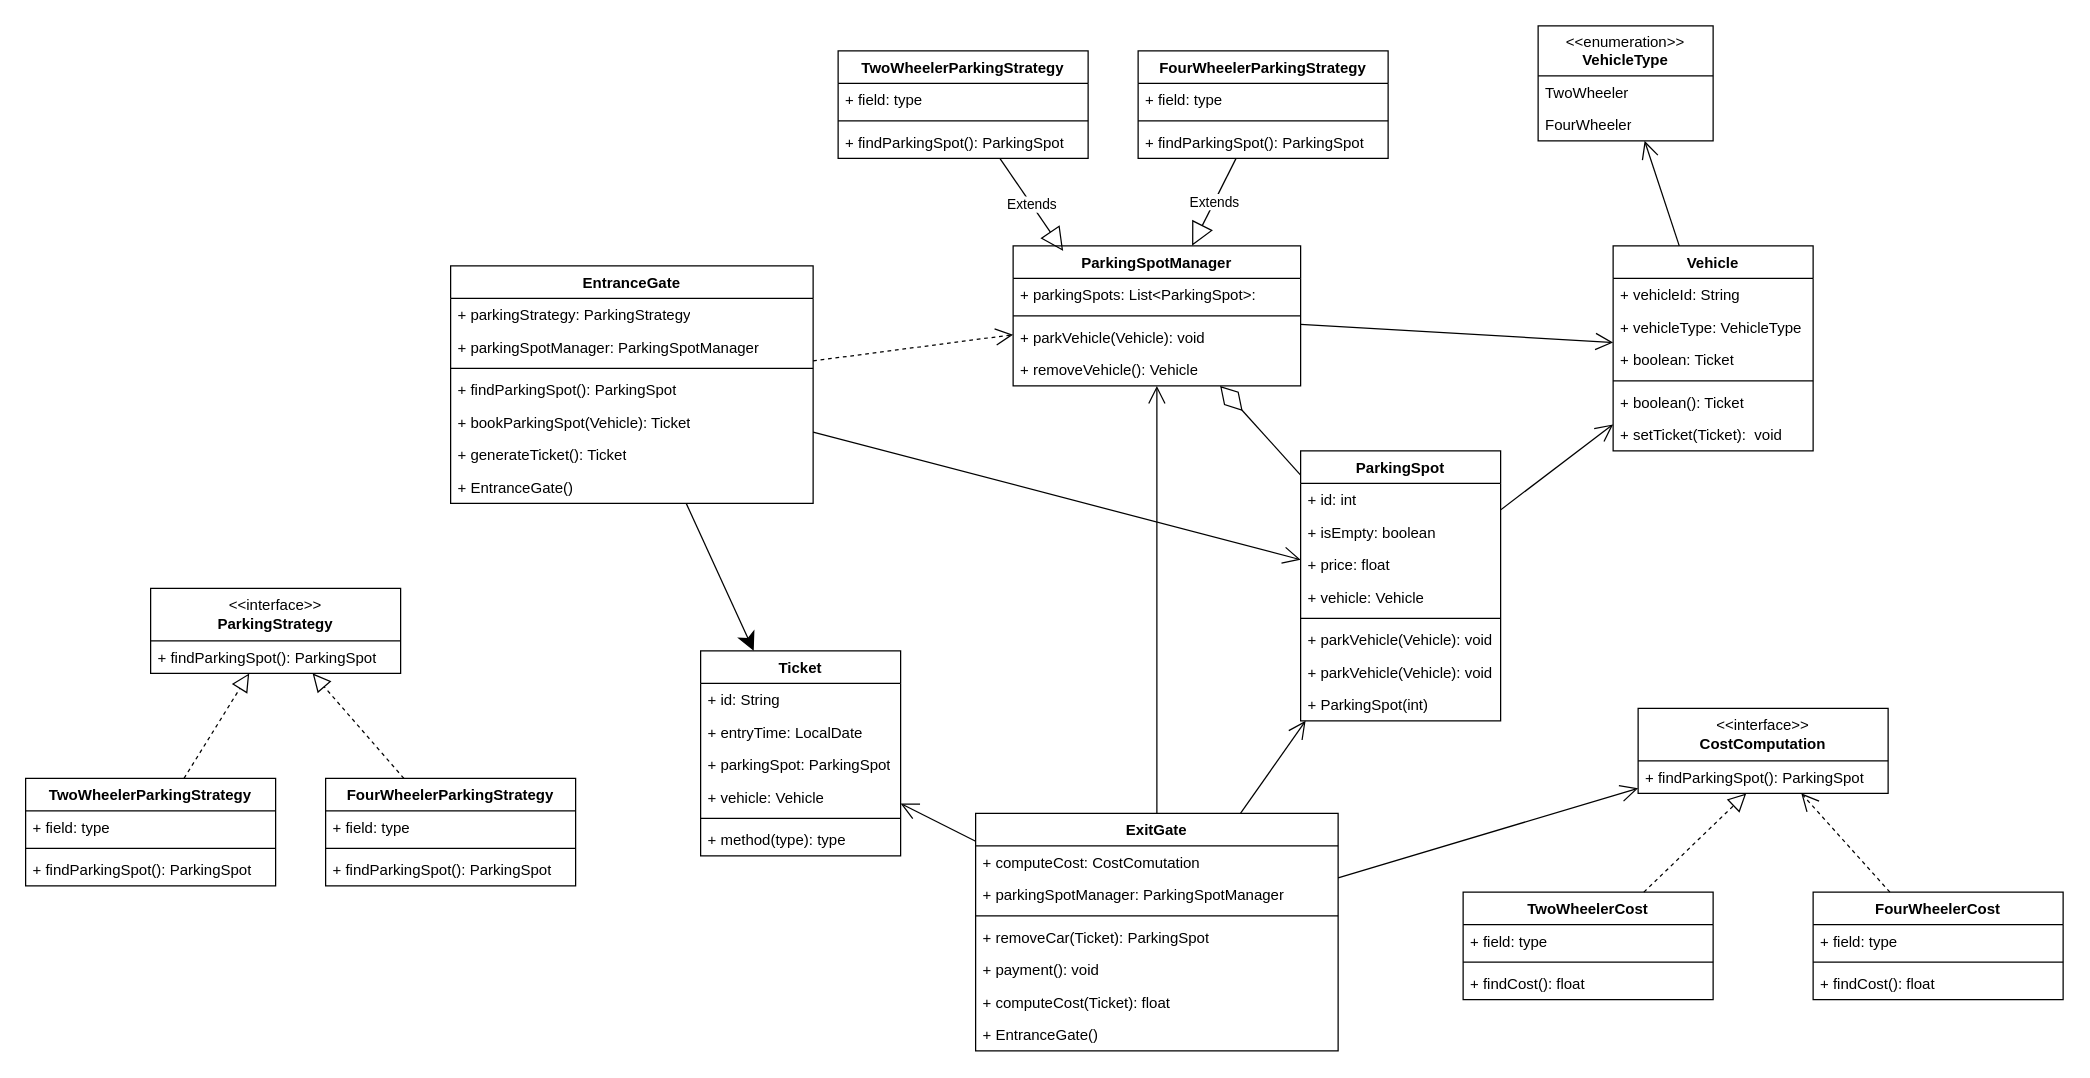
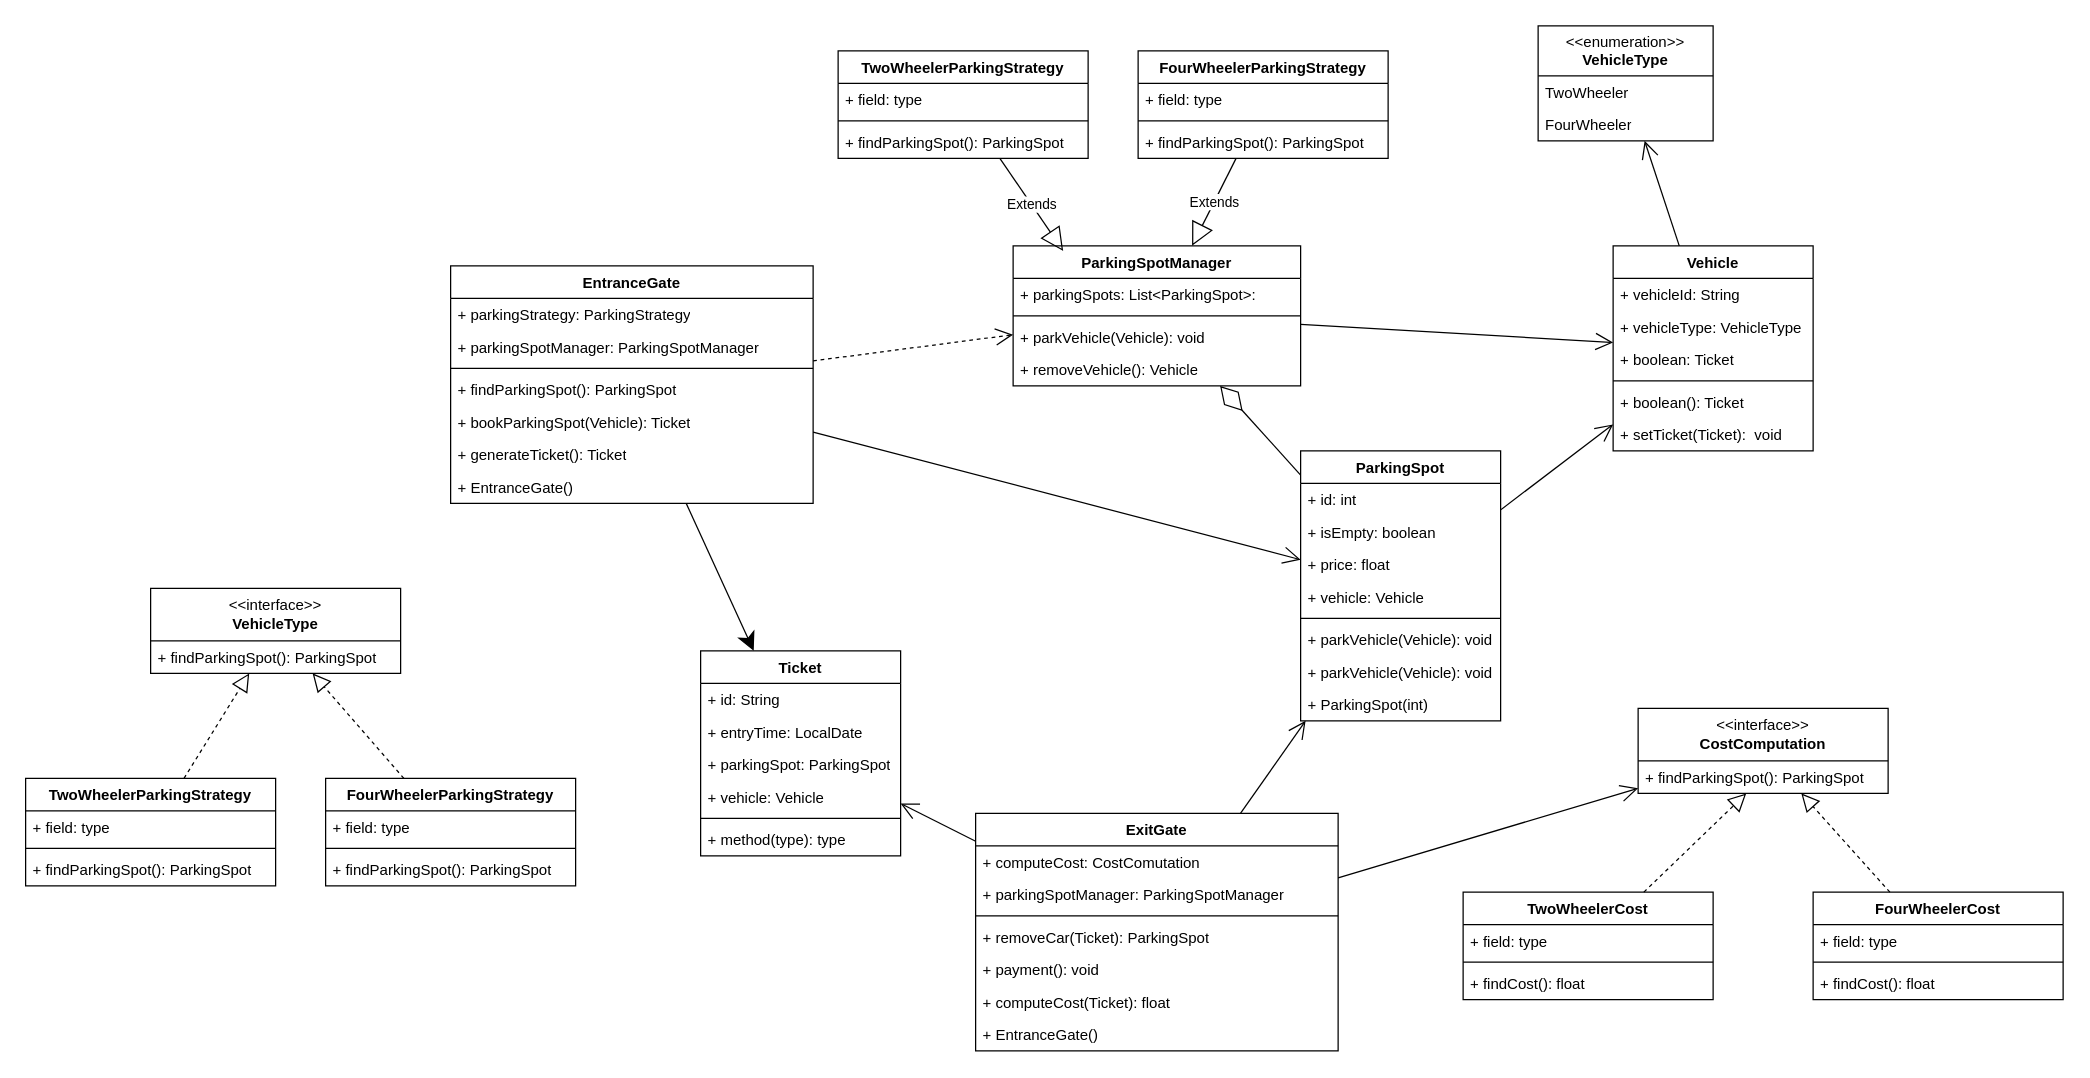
(1157, 601) -> none
(276, 614) -> (276, 614)
(1809, 801) -> (1814, 807)
